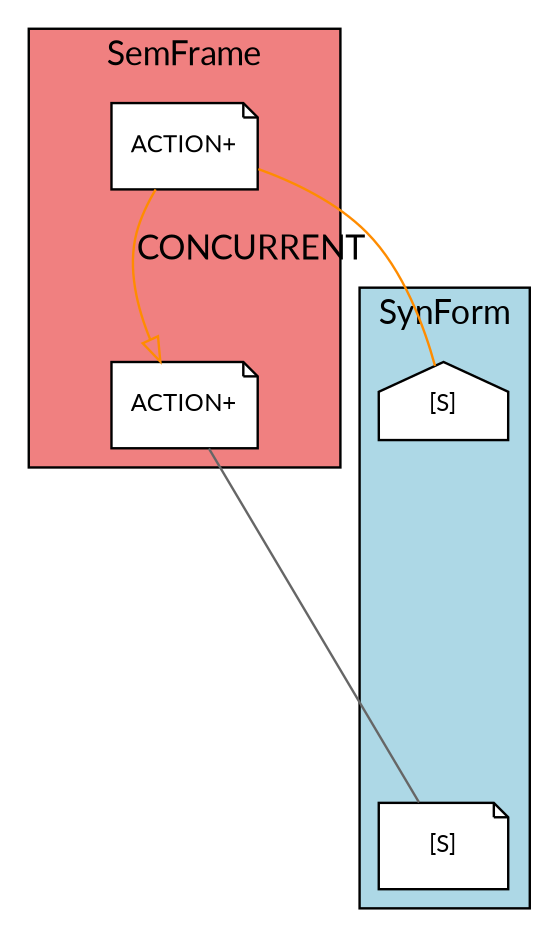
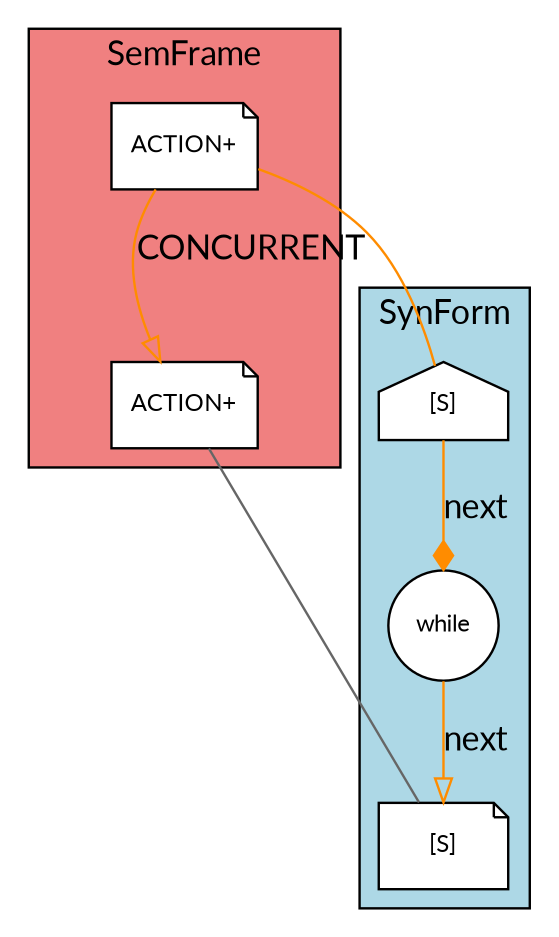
none -> (443, 626)
